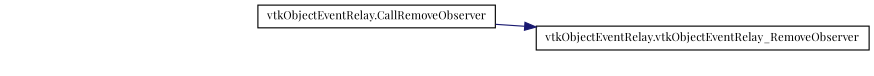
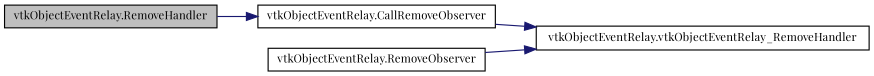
none -> (111, 16)
(703, 38) -> (703, 38)
none -> (377, 60)
